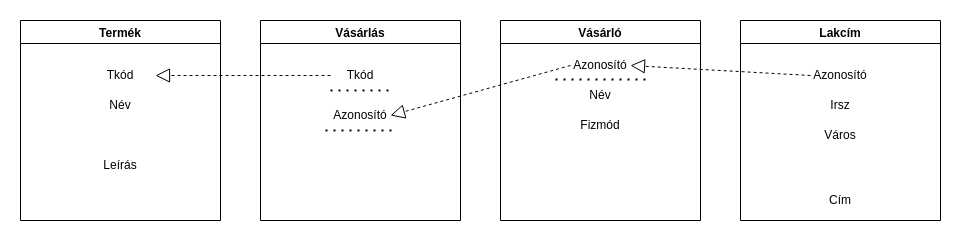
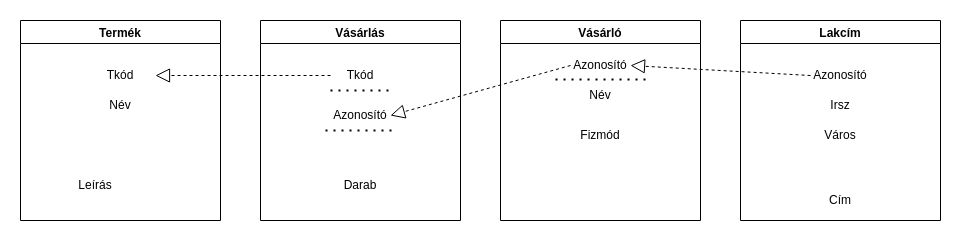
(601, 126) -> (601, 136)
(121, 166) -> (96, 186)
none -> (361, 186)
